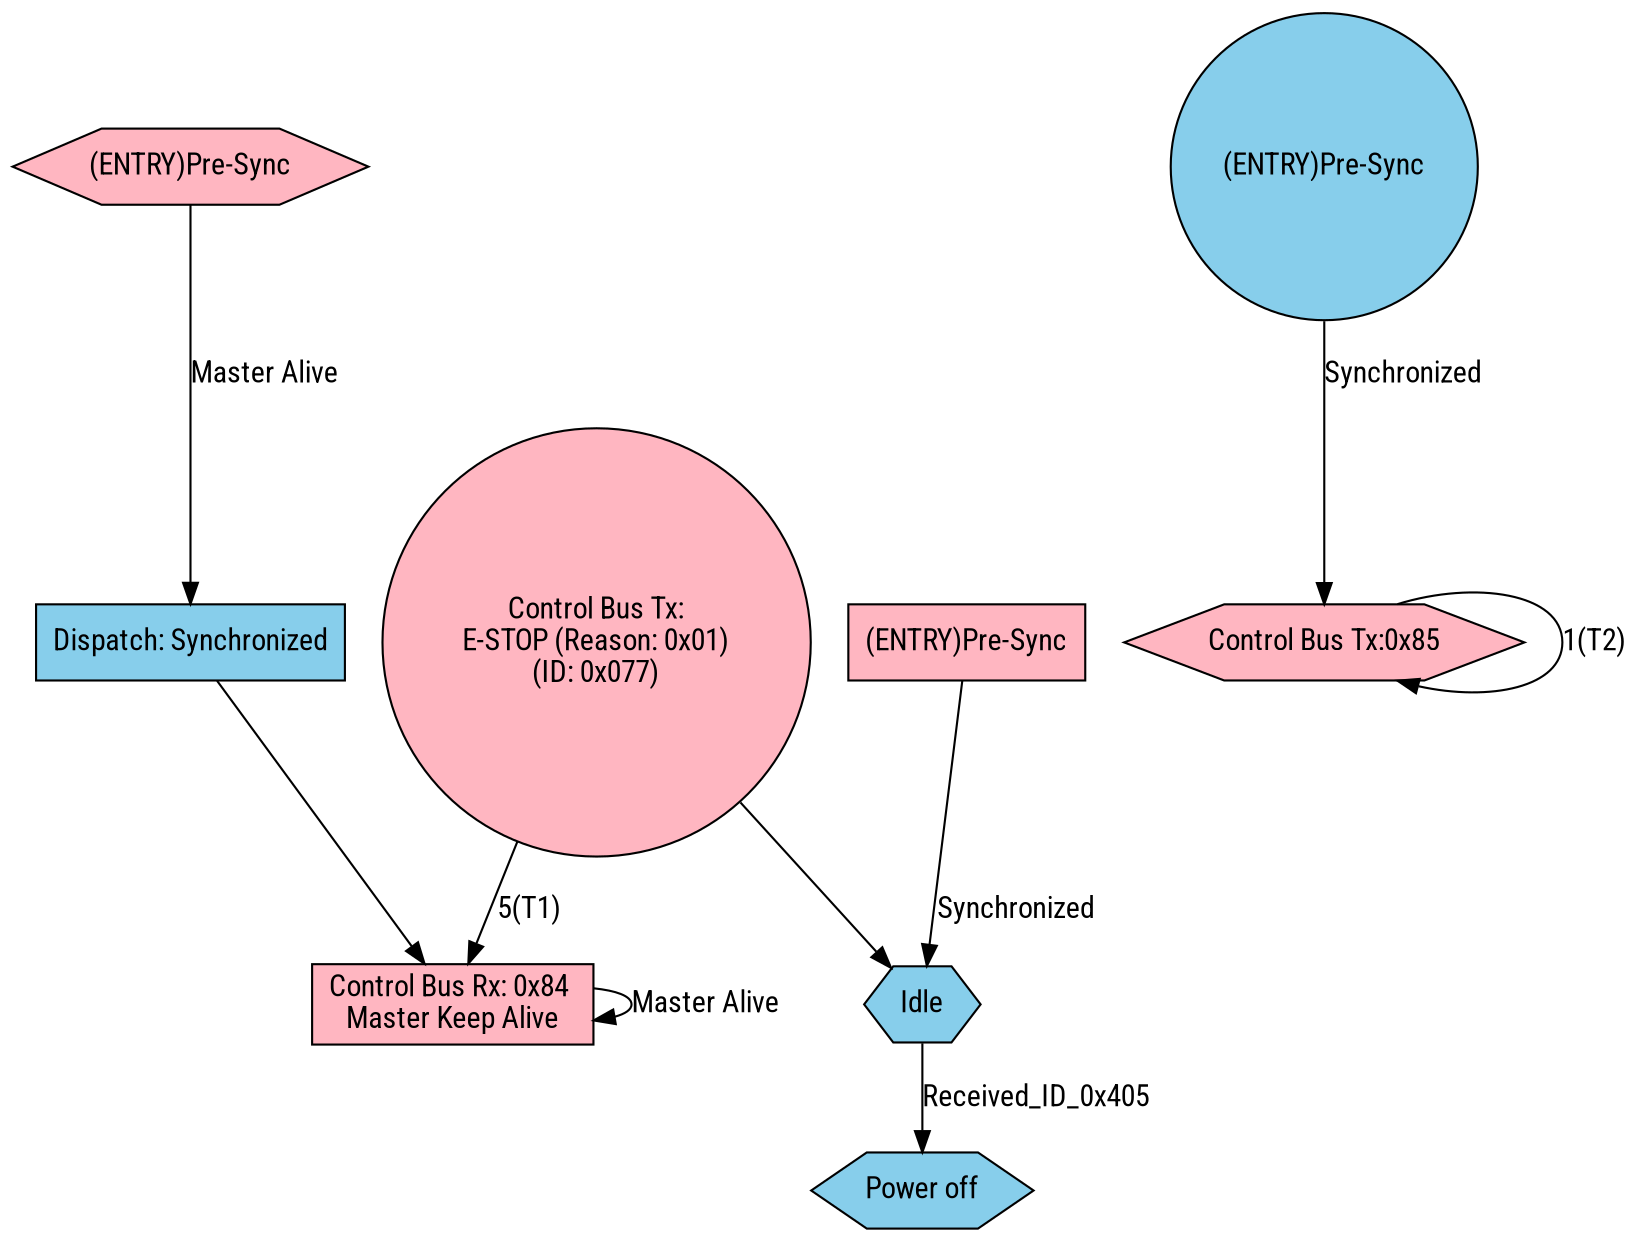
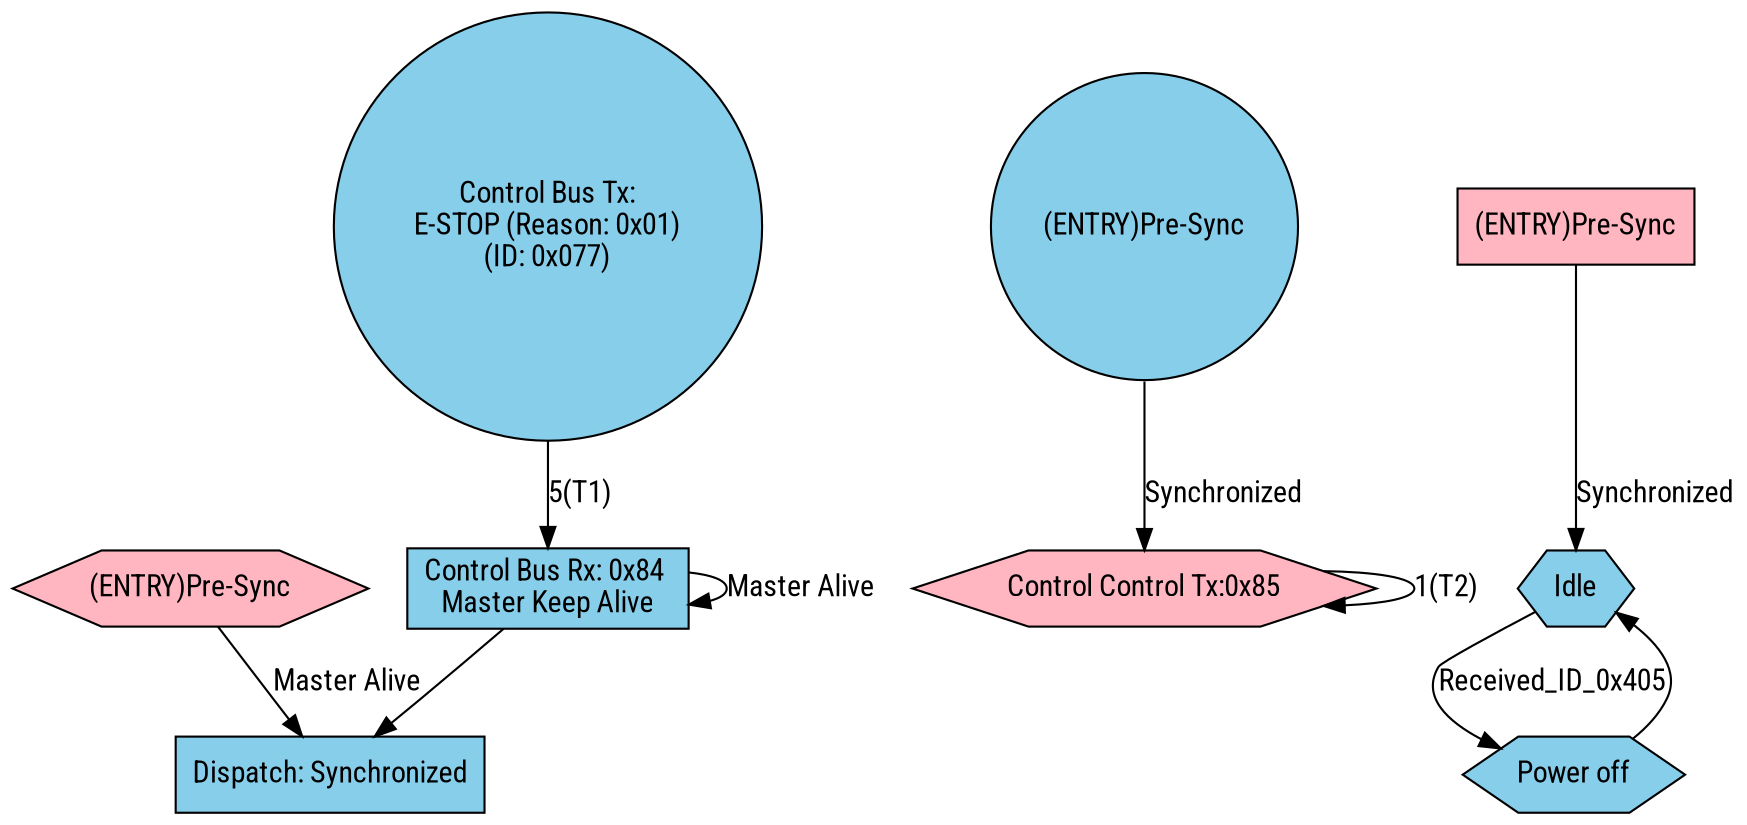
(597, 642) -> (548, 227)
(1324, 642) -> (1144, 589)
(314, 813) -> (448, 676)
(808, 877) -> (1671, 682)
(453, 1004) -> (548, 589)
